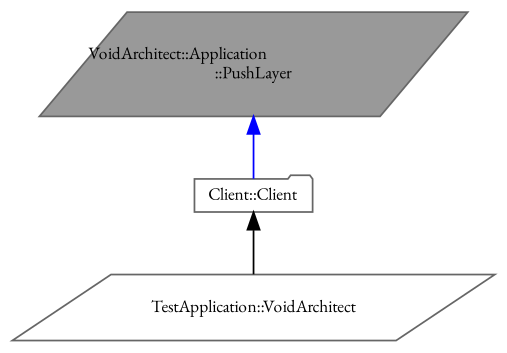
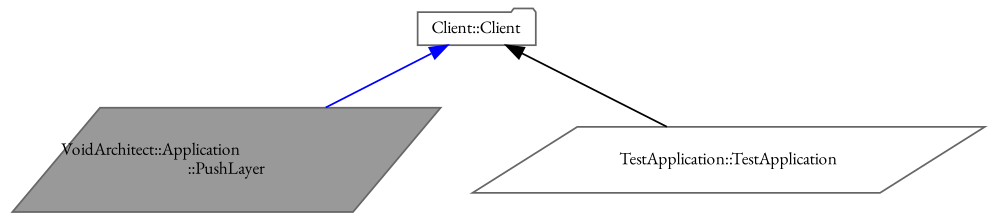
(254, 156) -> (379, 81)
(254, 308) -> (729, 160)
